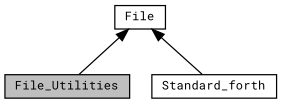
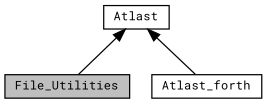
(140, 17) -> (136, 17)
(214, 86) -> (207, 86)
